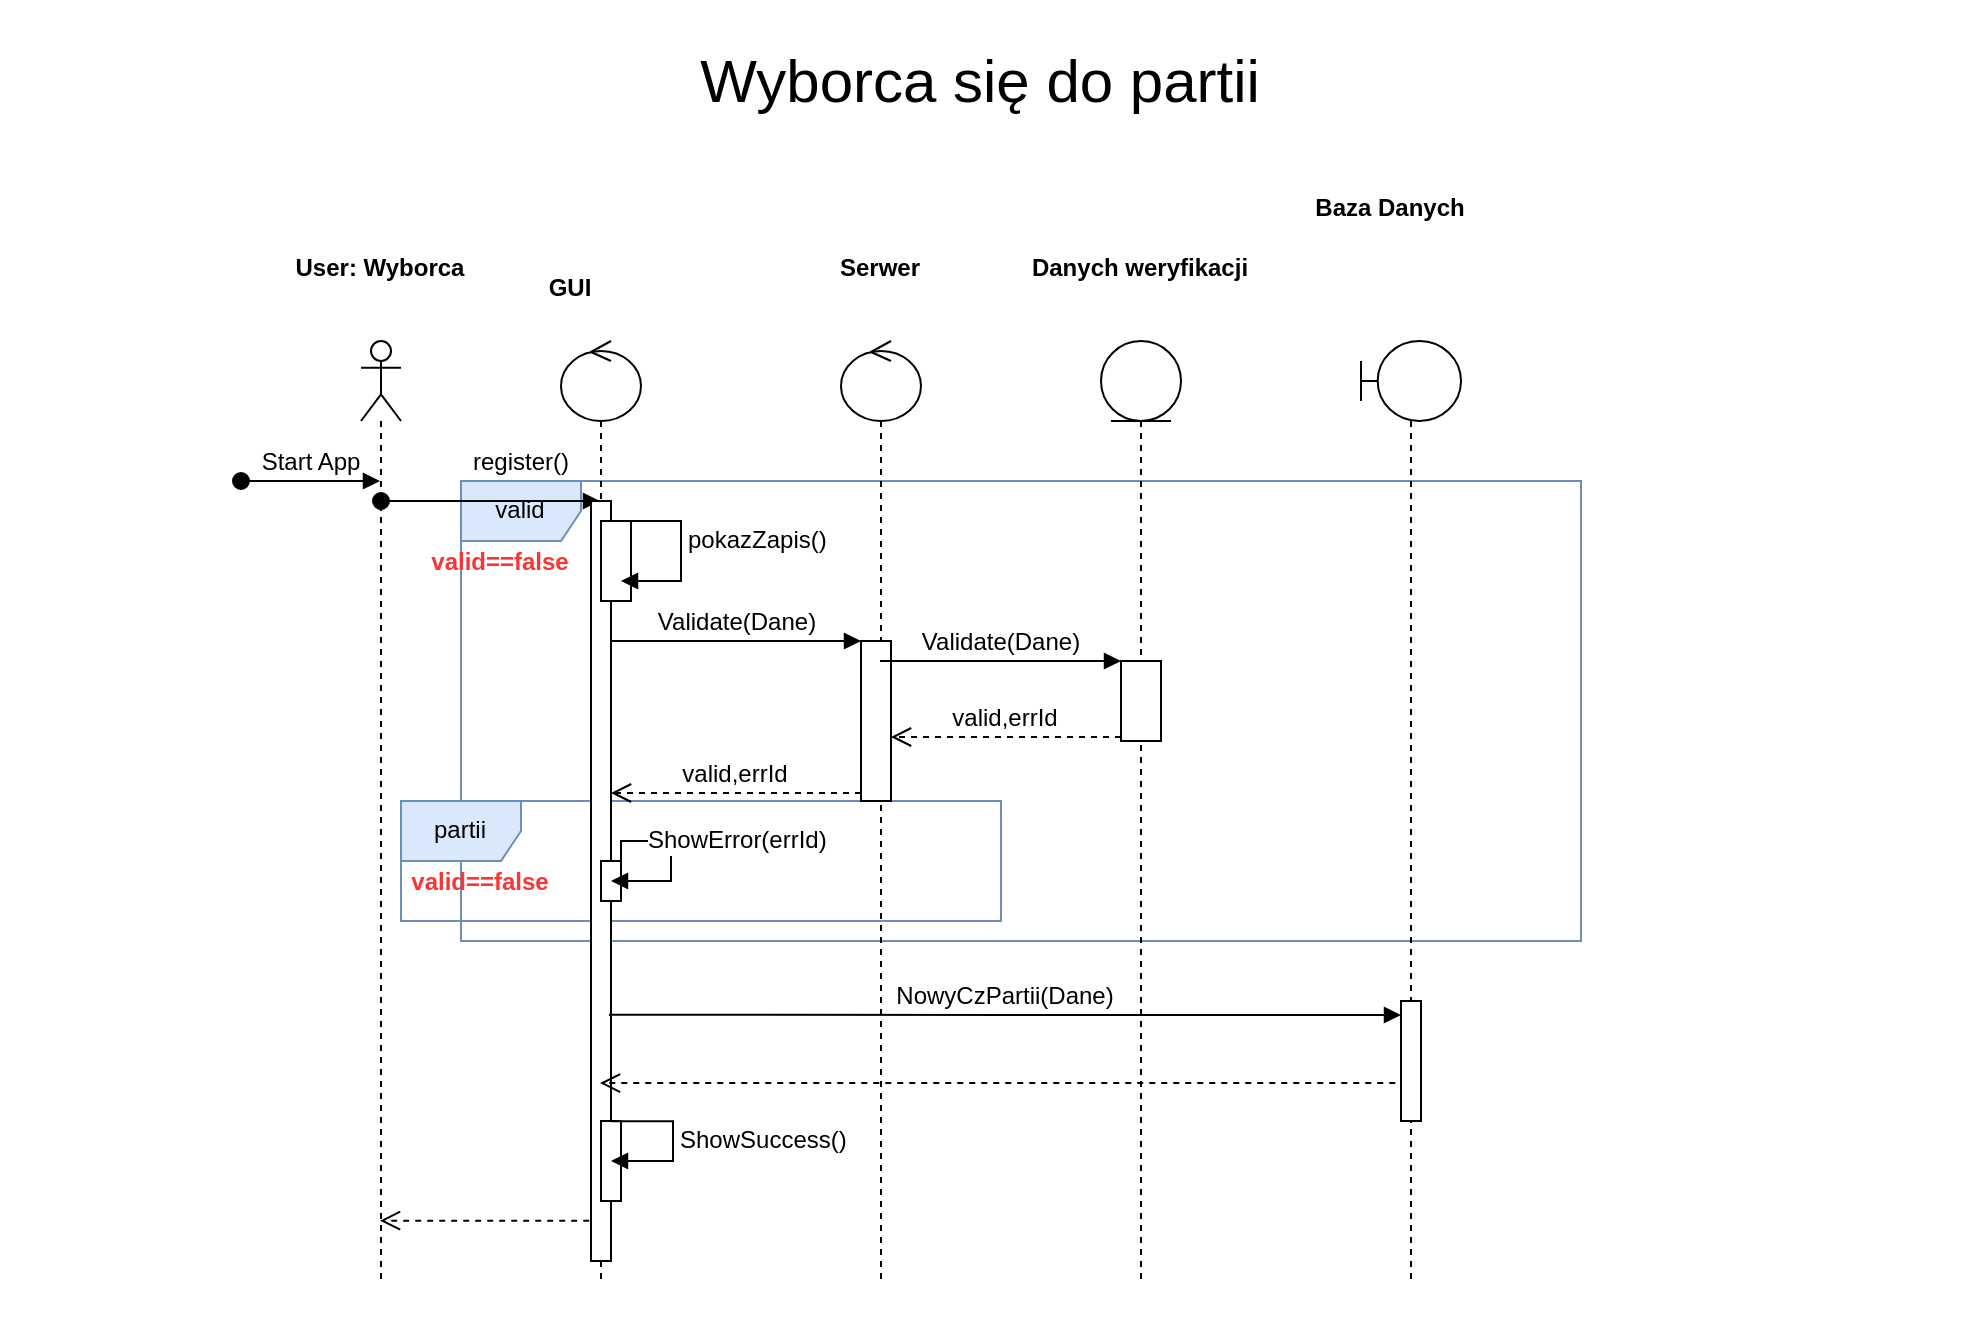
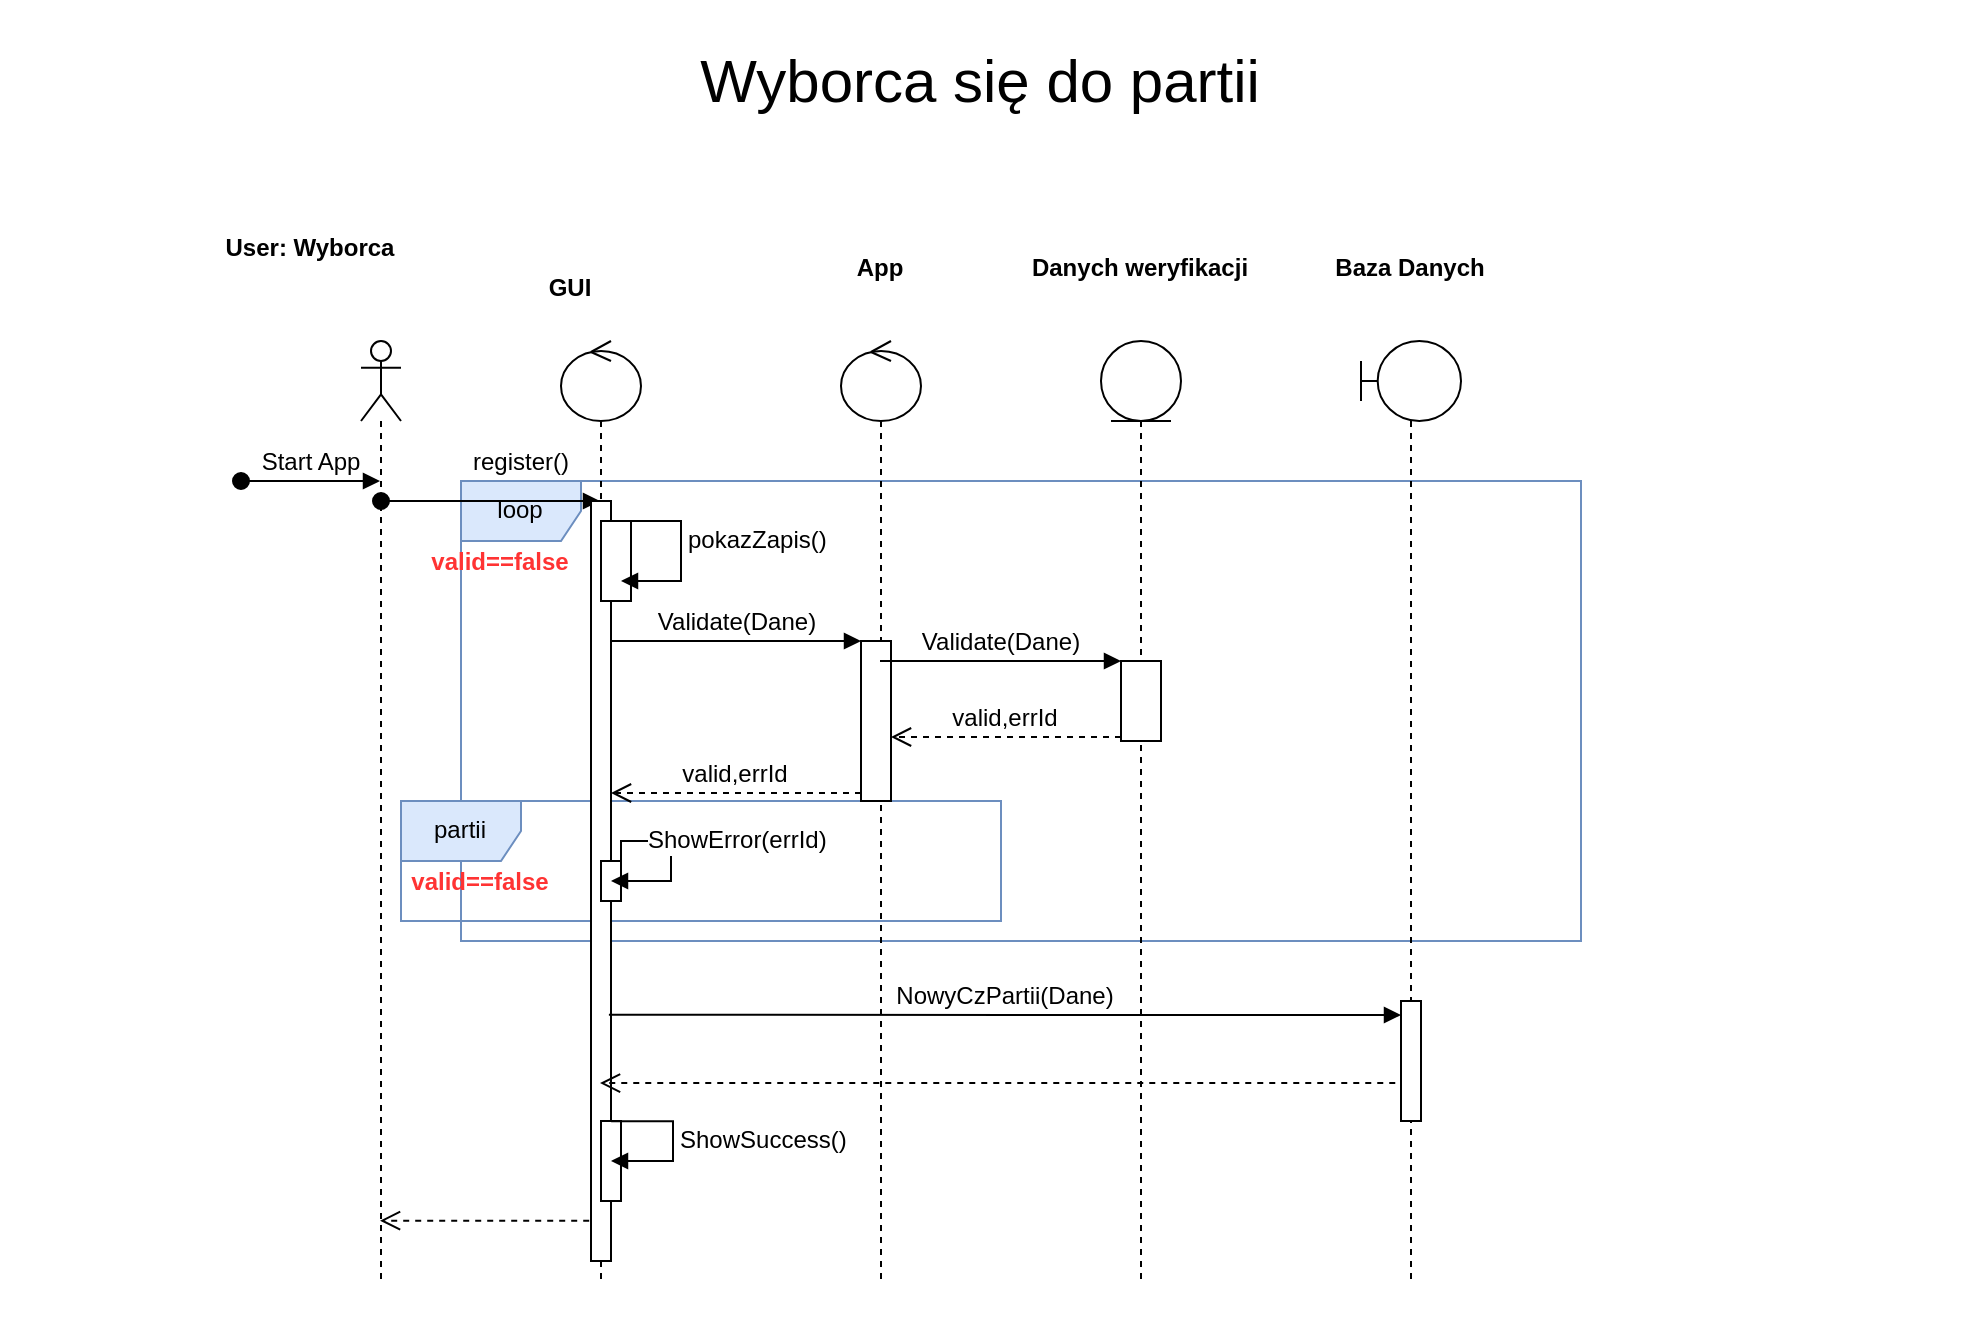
(1391, 207) -> (1411, 267)
(381, 267) -> (311, 247)
(880, 268) -> (880, 268)
(521, 511) -> (521, 511)
